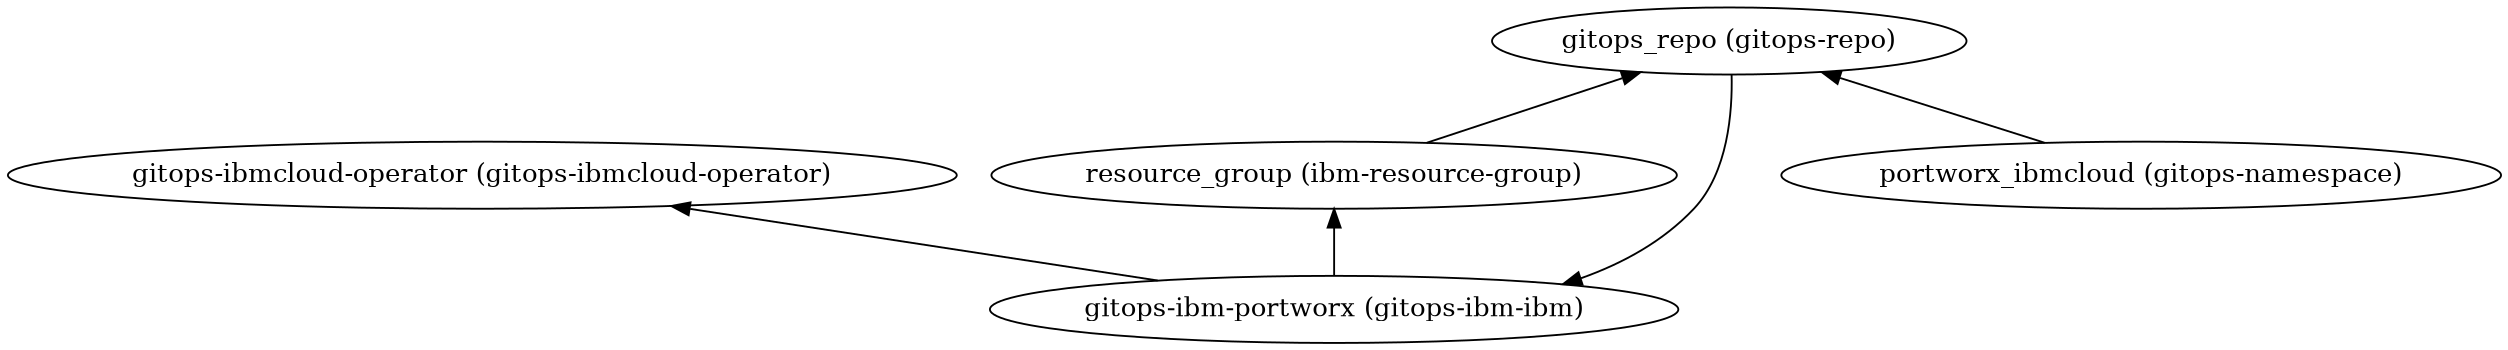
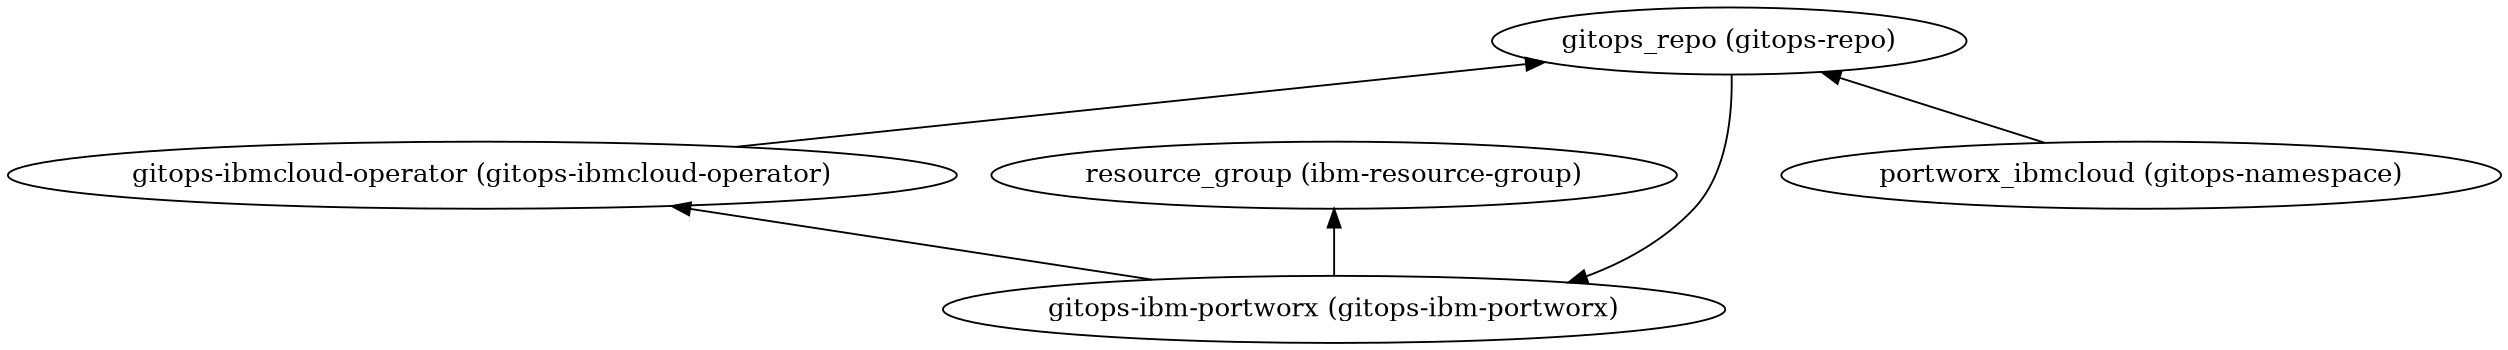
(1524, 110) -> (1131, 105)
(1334, 309) -> (1334, 309)
